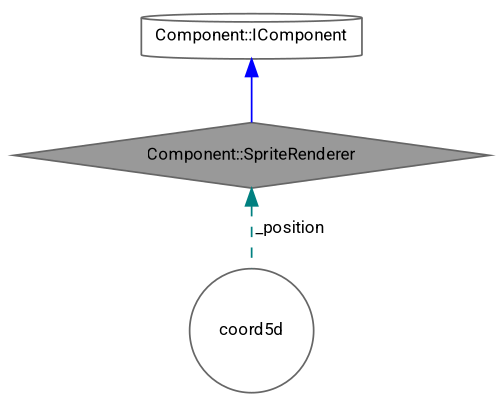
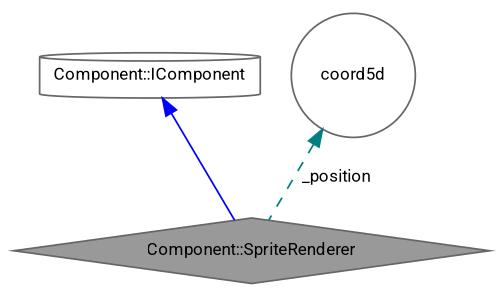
(252, 237) -> (291, 182)
